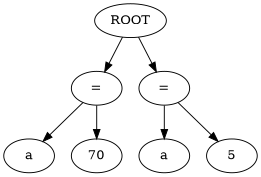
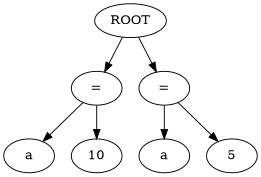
(97, 156) -> (97, 156)
